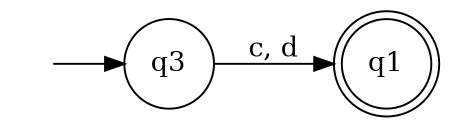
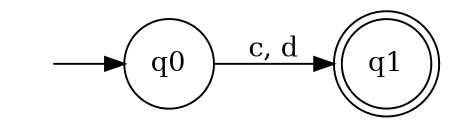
(169, 64) -> (169, 64)
